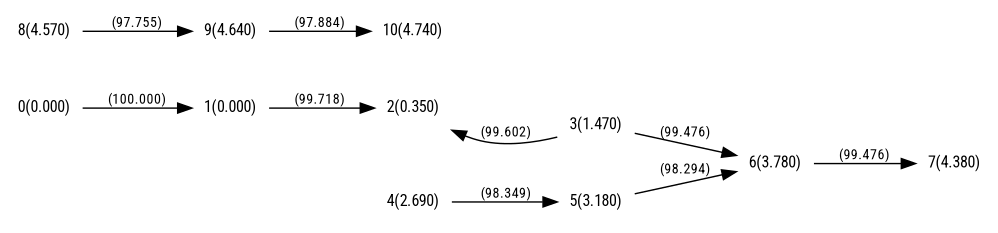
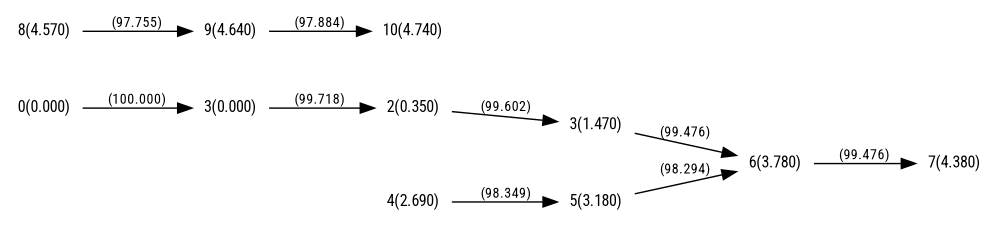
(230, 108) -> (230, 108)
(511, 144) -> (497, 116)
